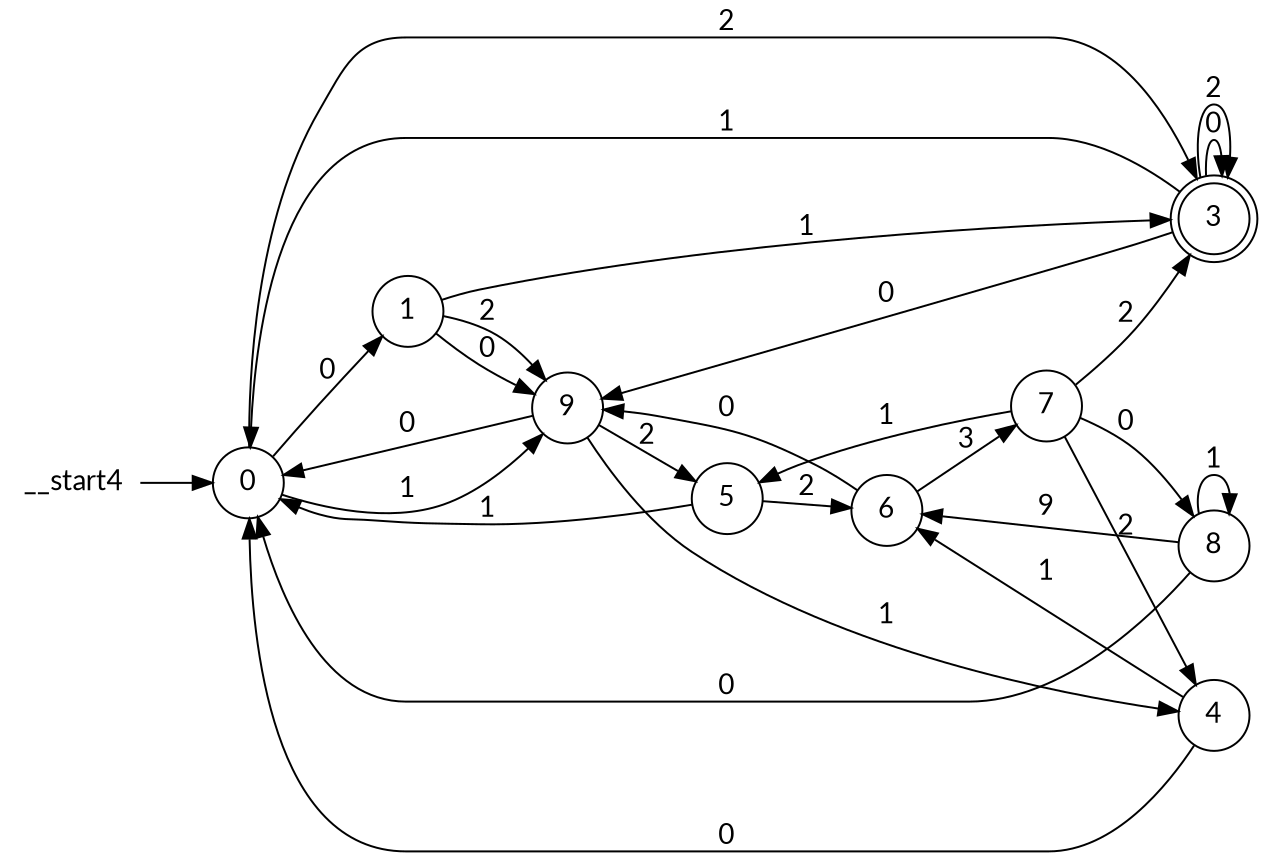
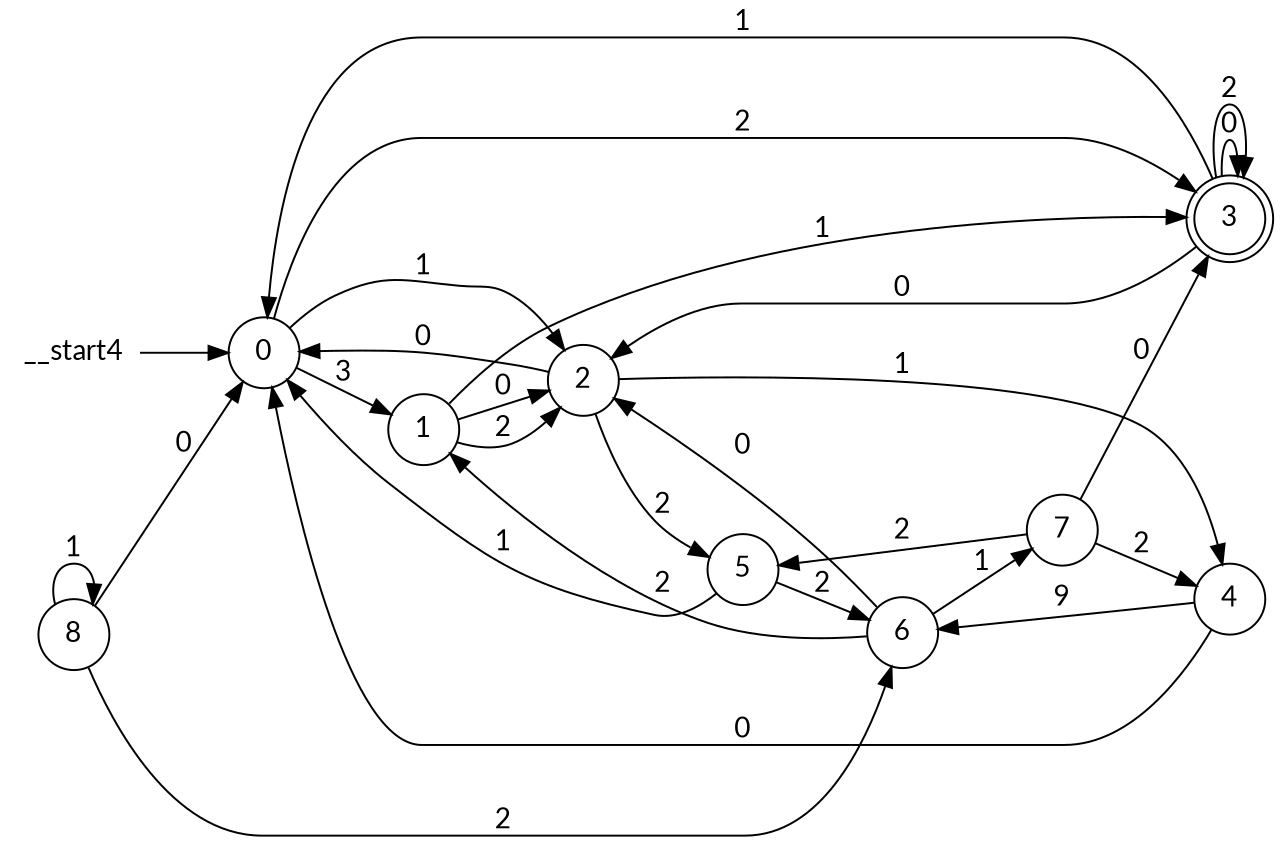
(1126, 314) -> (1142, 352)
(328, 372) -> (344, 373)
(568, 408) -> (583, 380)
(887, 417) -> (903, 531)
(967, 440) -> (982, 563)
(1137, 451) -> none
(1047, 507) -> (504, 821)
(1047, 573) -> (1062, 598)
none -> (648, 597)
